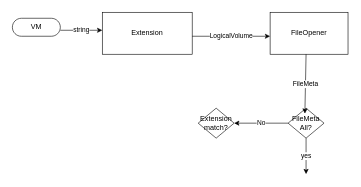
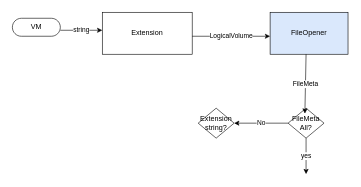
(309, 33) -> (309, 33)
(216, 123) -> (216, 123)
